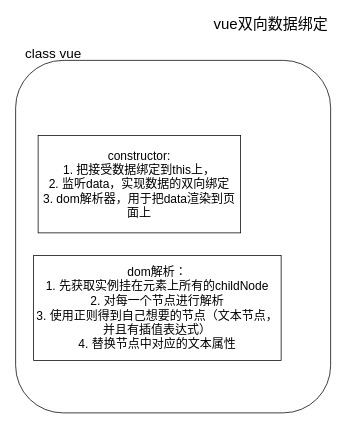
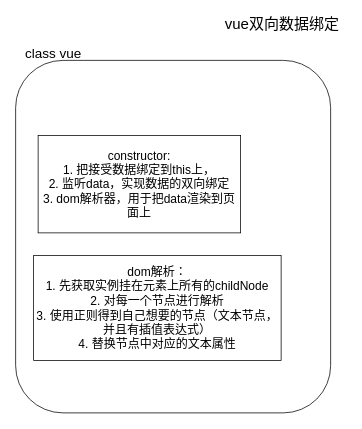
(270, 23) -> (282, 23)
